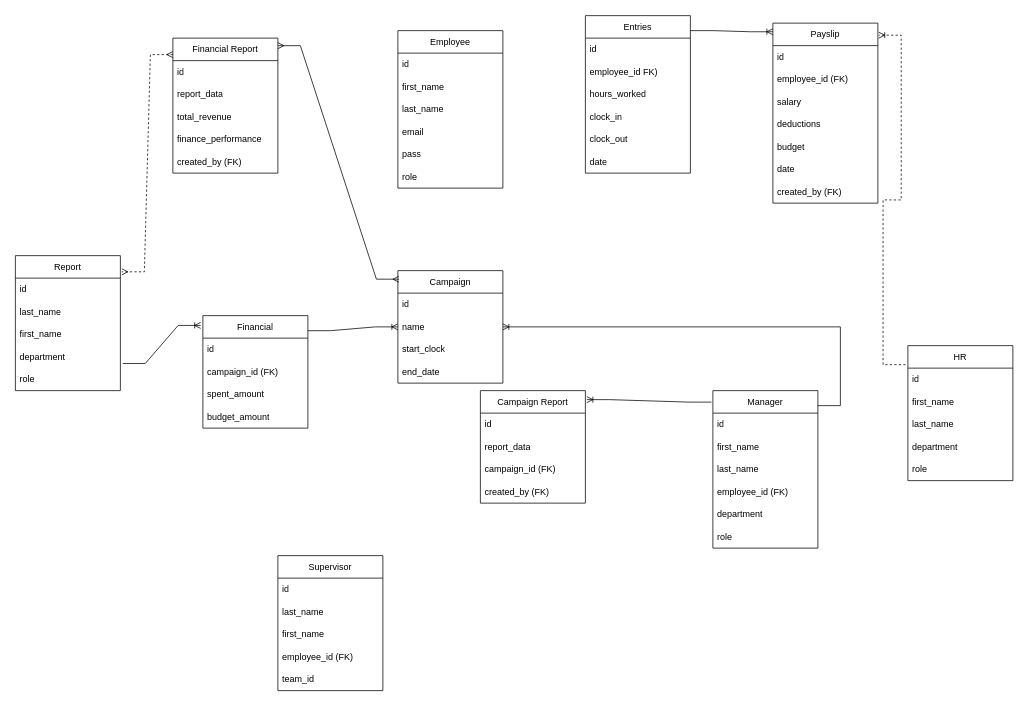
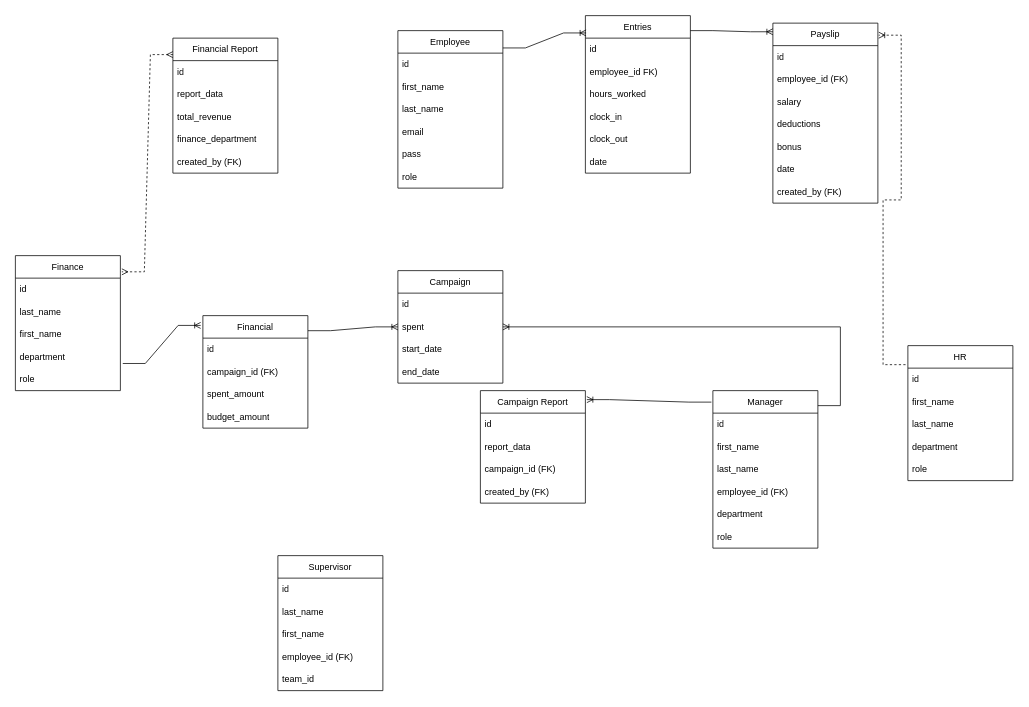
none -> (544, 40)
(224, 139) -> (222, 139)
(792, 147) -> (790, 147)
(338, 162) -> none
(68, 267) -> (68, 267)
(412, 327) -> (415, 327)
(429, 349) -> (428, 349)
